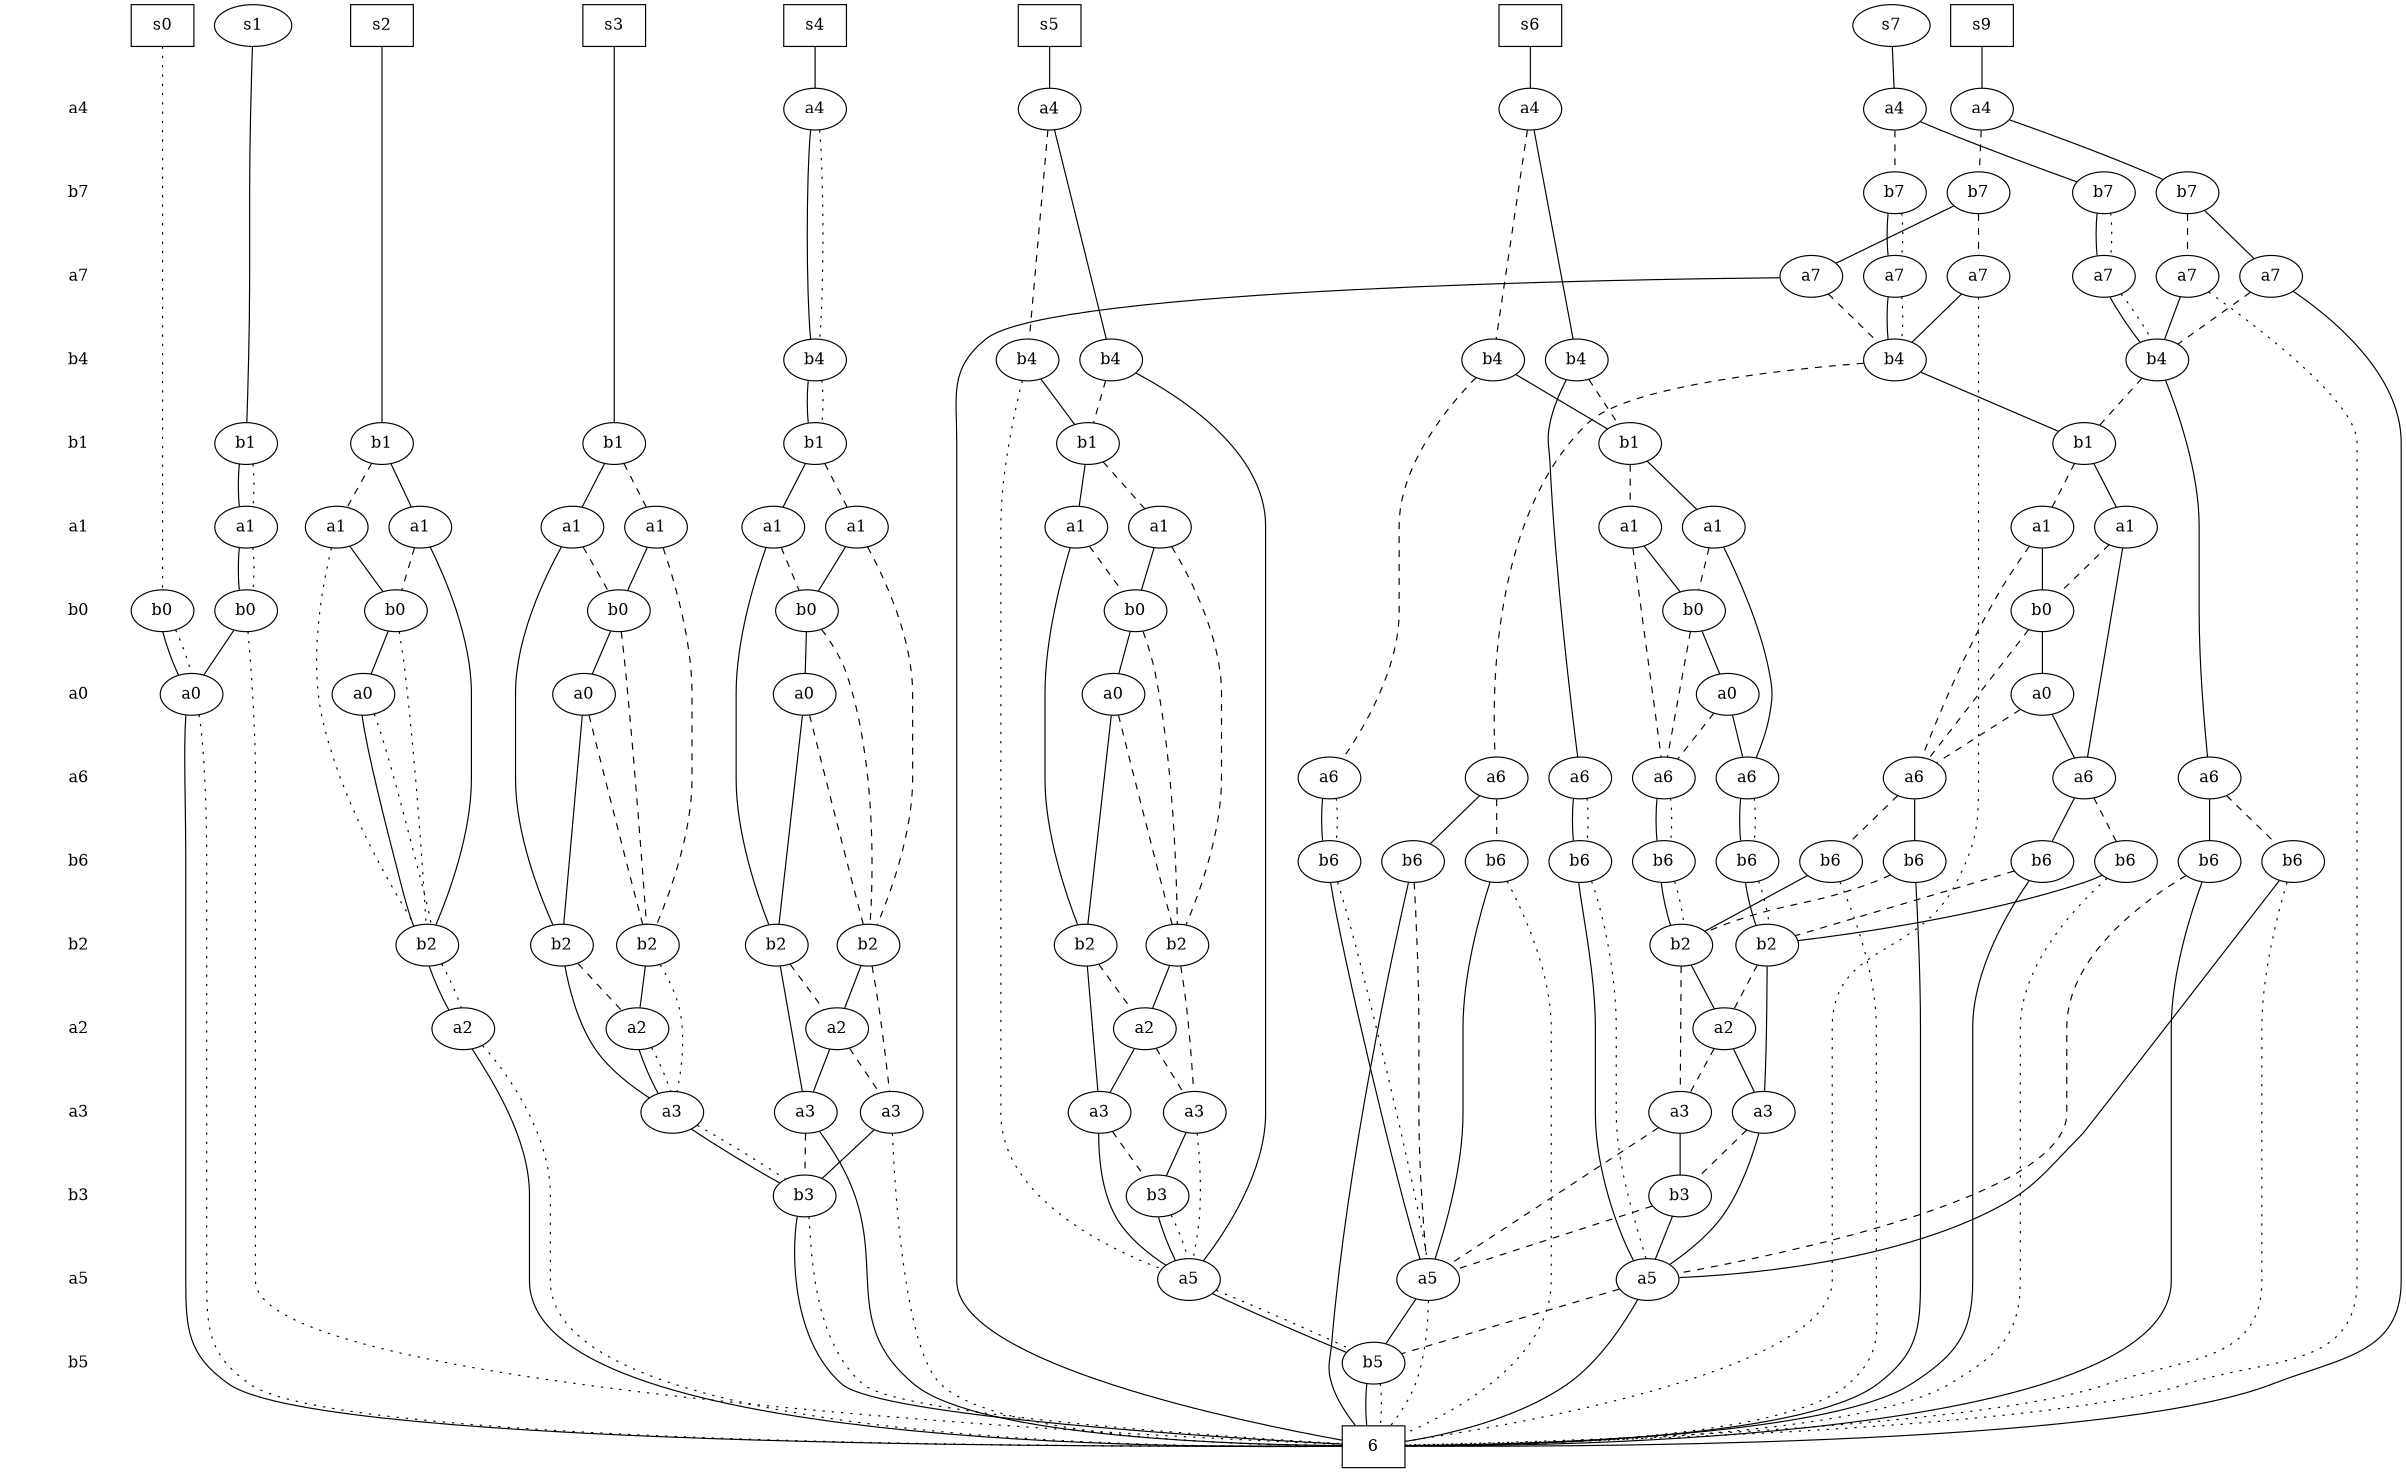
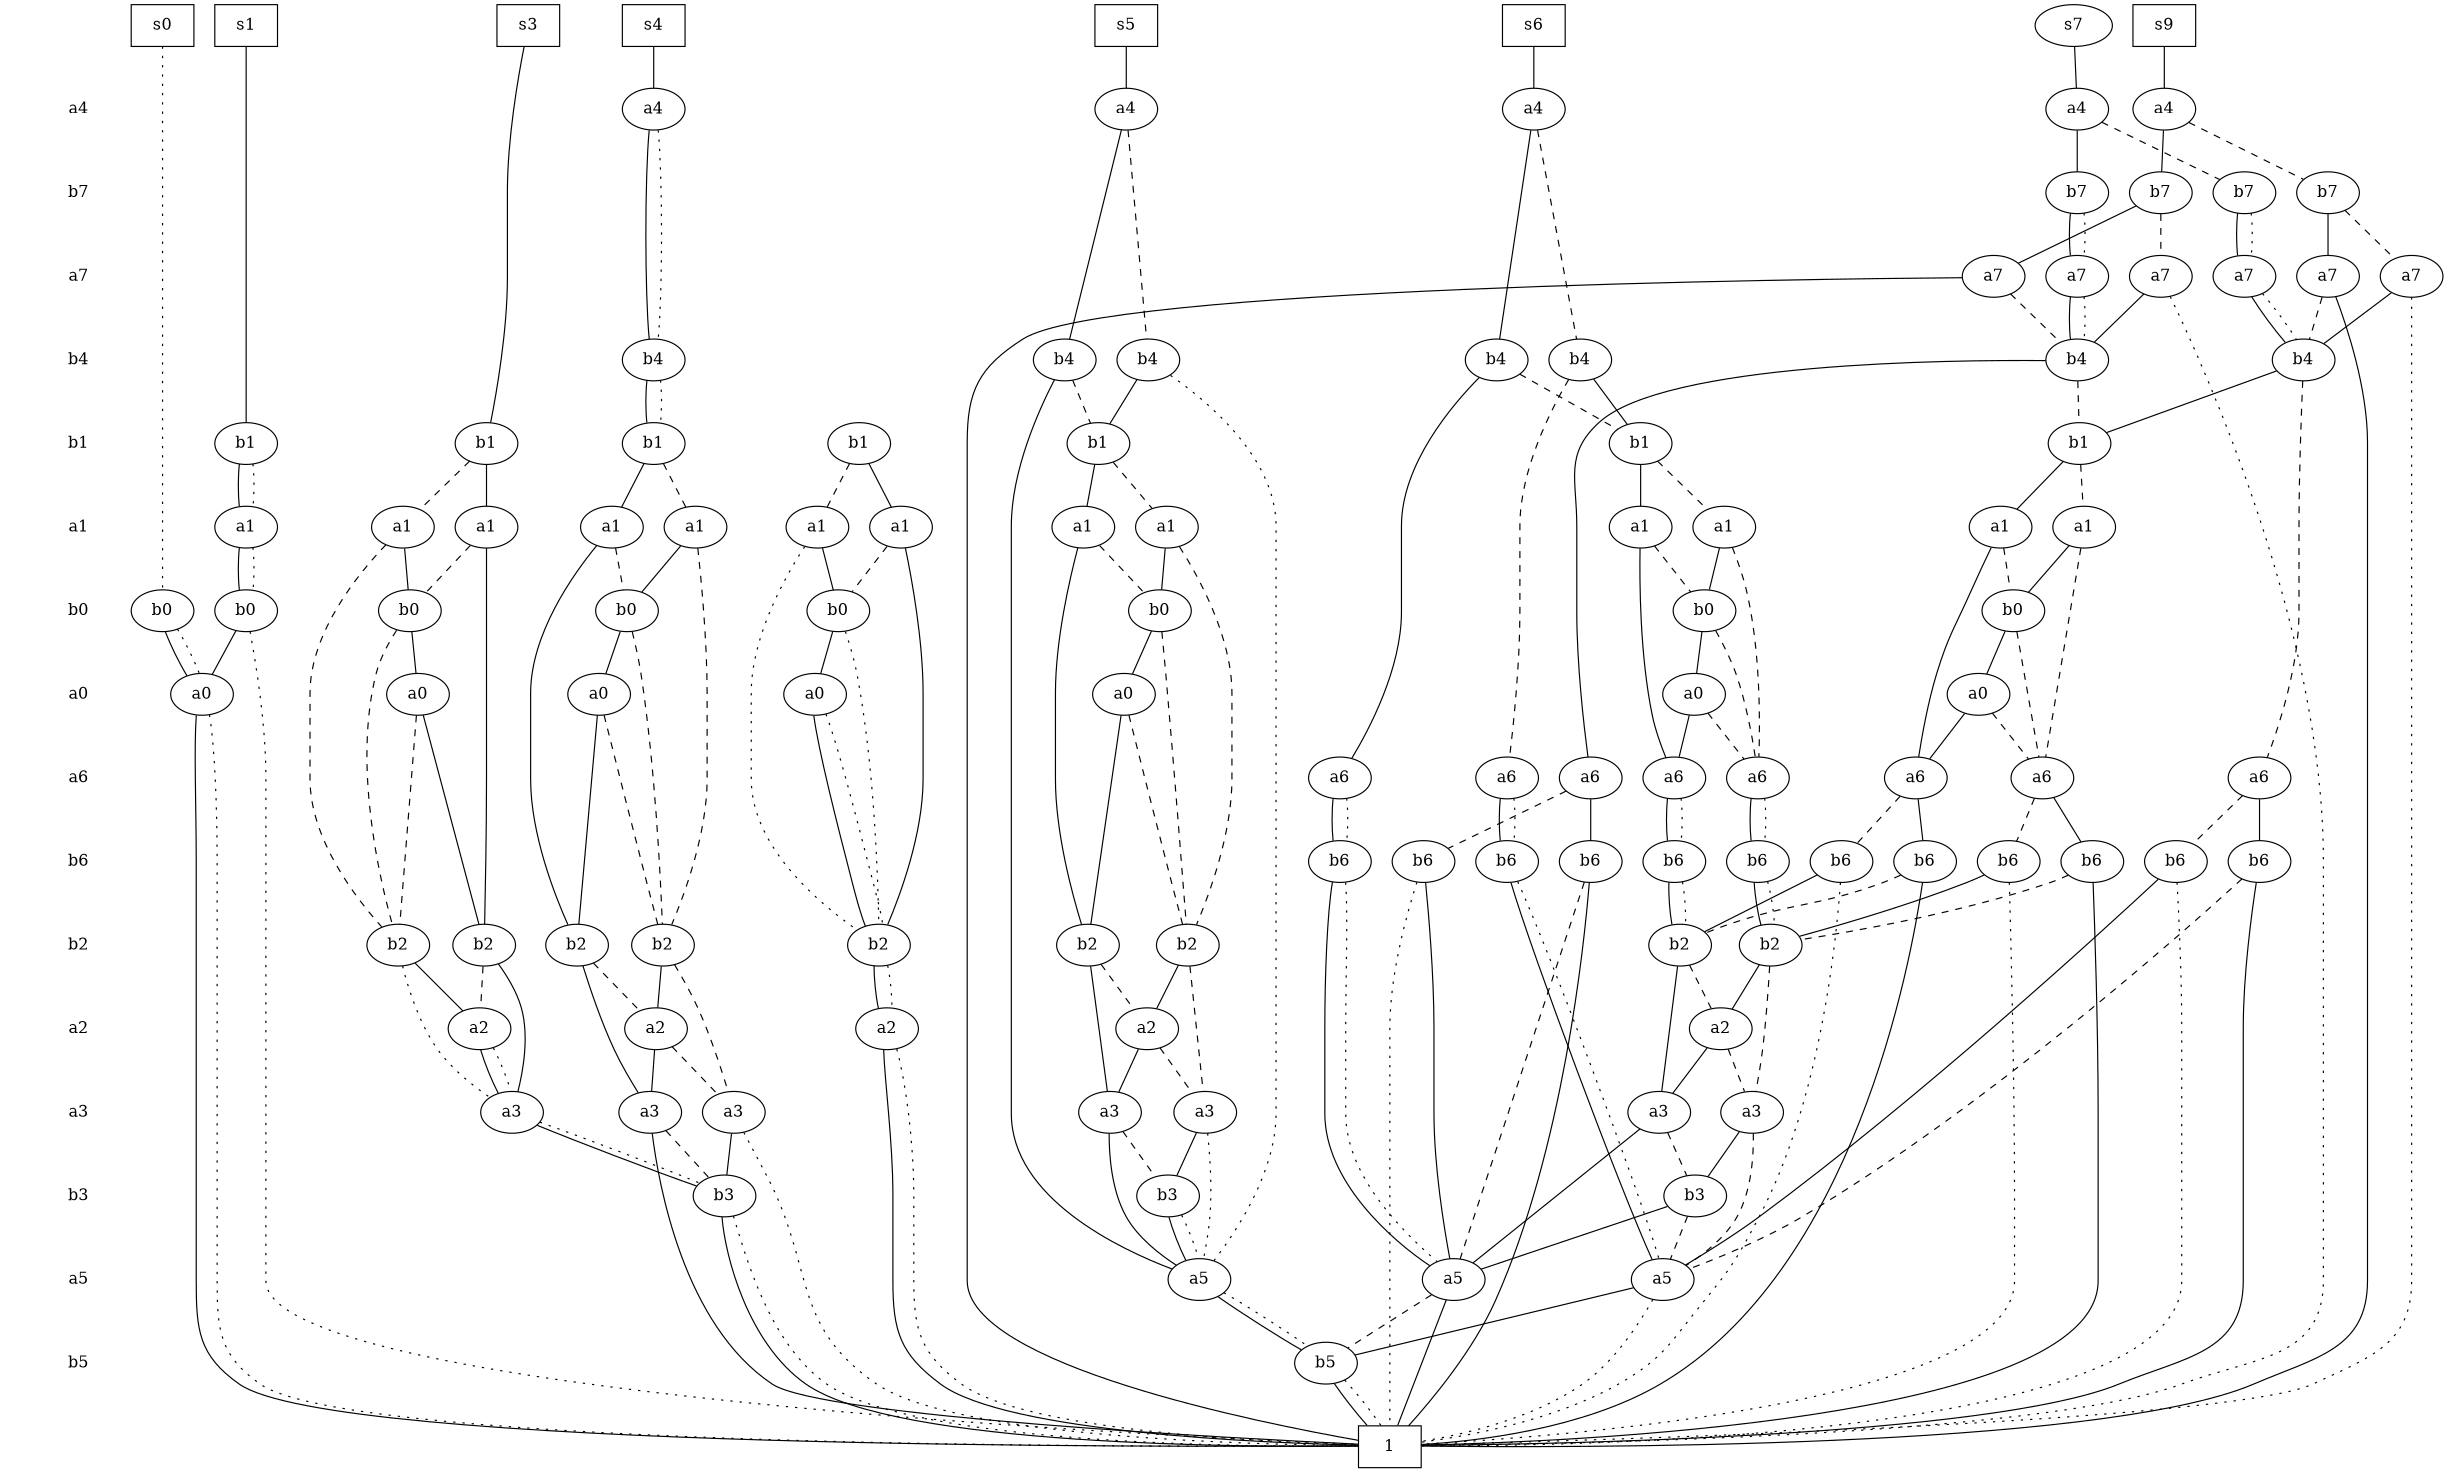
(253, 26) -> (246, 26)
(382, 26) -> none
(1374, 1447) -> (1390, 1447)
